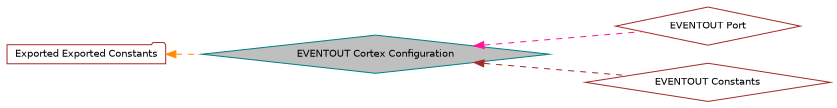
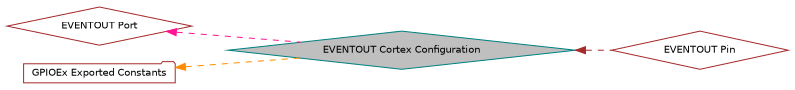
(563, 38) -> (239, 37)
(86, 54) -> (99, 73)
(708, 82) -> (700, 50)
